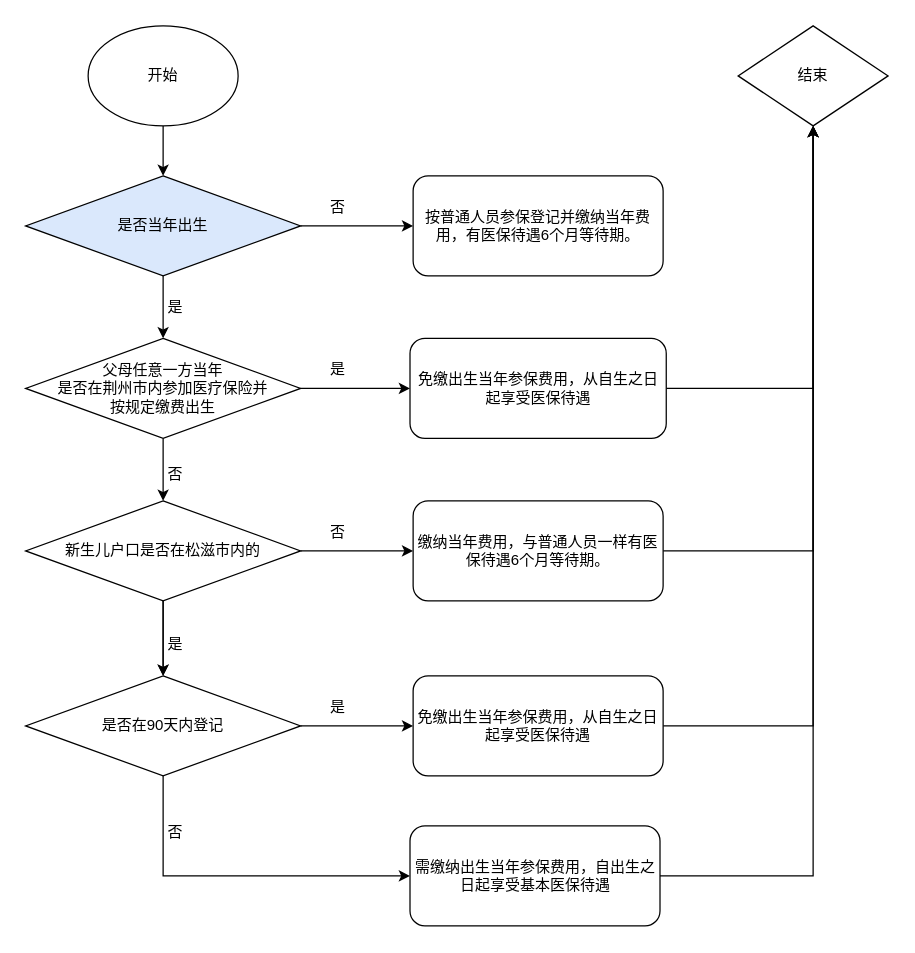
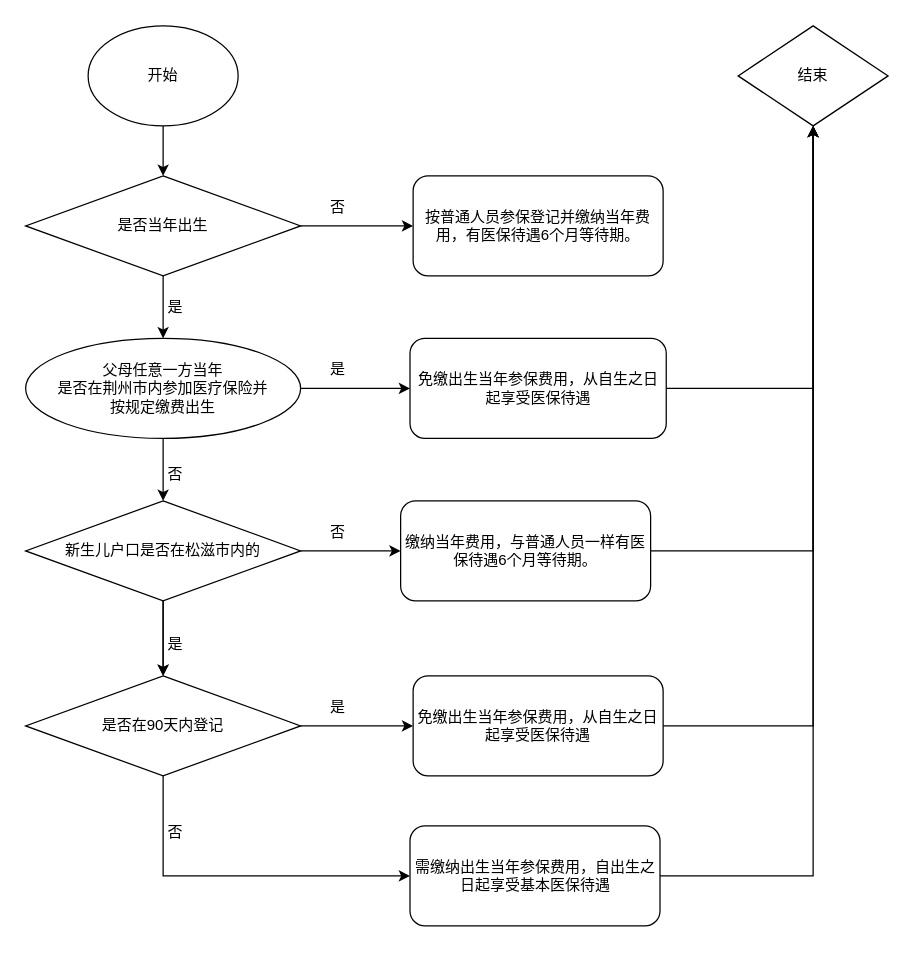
(163, 226) -> (163, 226)
(163, 388) -> (163, 388)
(538, 551) -> (526, 551)
